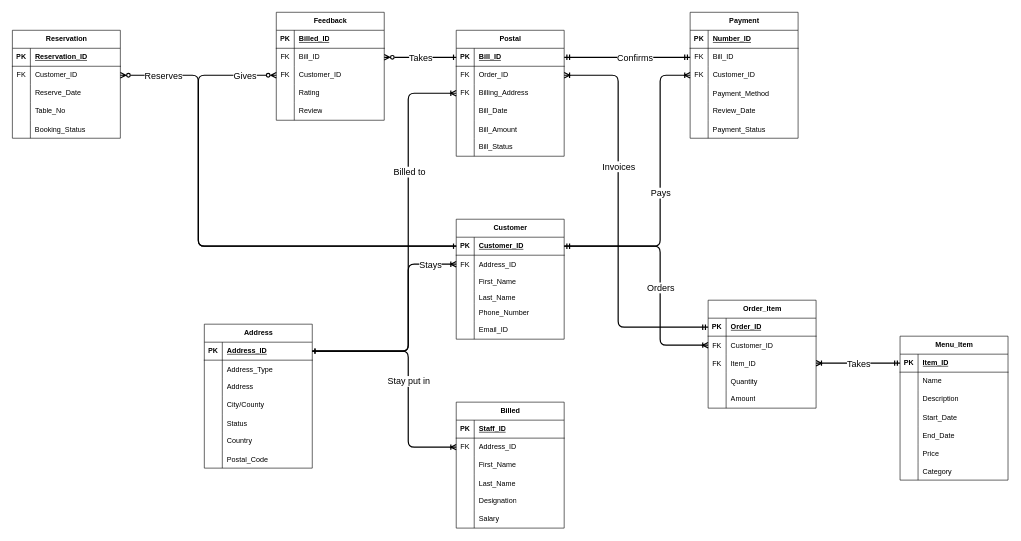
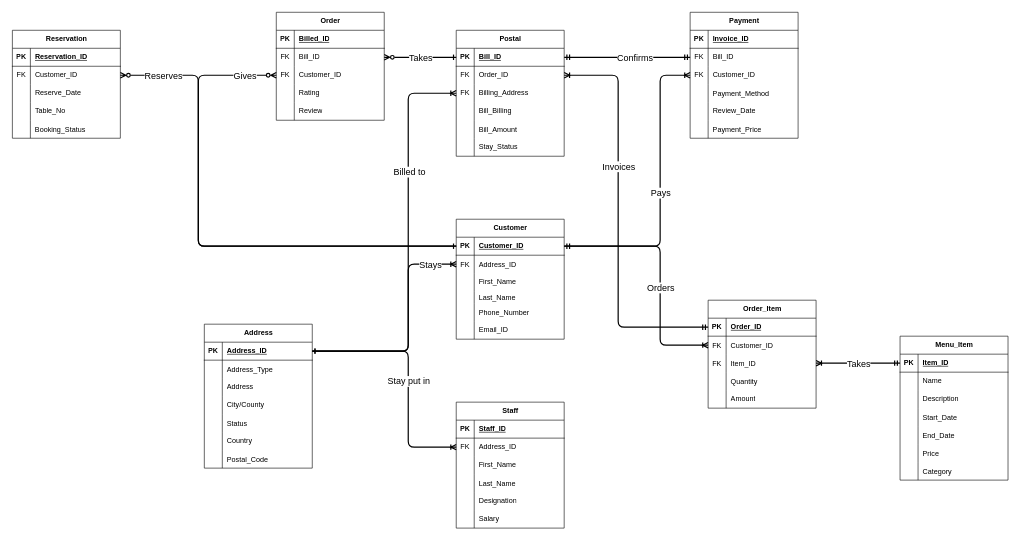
(331, 21) -> (331, 21)
(731, 39) -> (732, 39)
(494, 111) -> (497, 111)
(741, 130) -> (738, 130)
(498, 147) -> (501, 147)
(511, 411) -> (511, 411)
